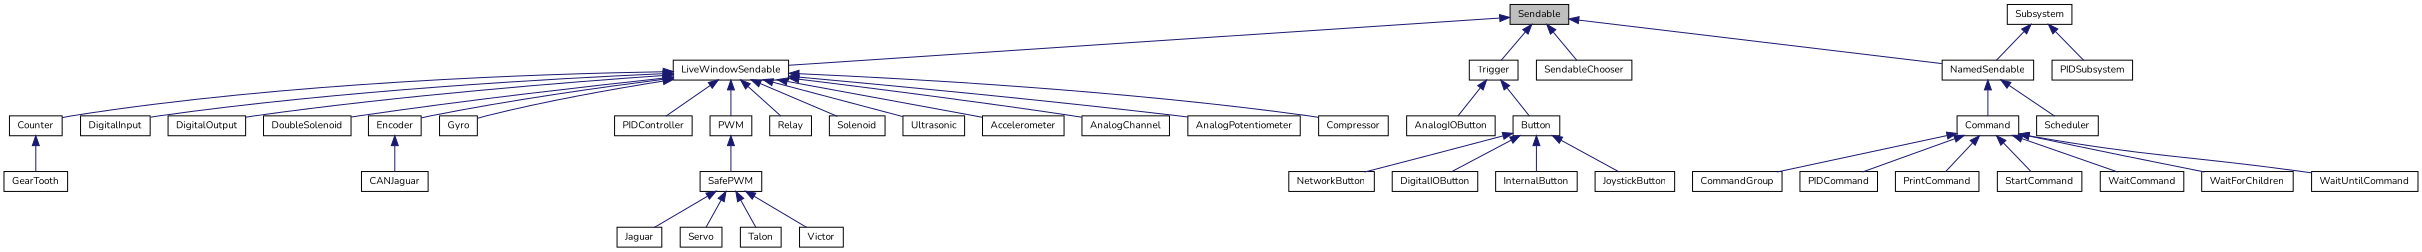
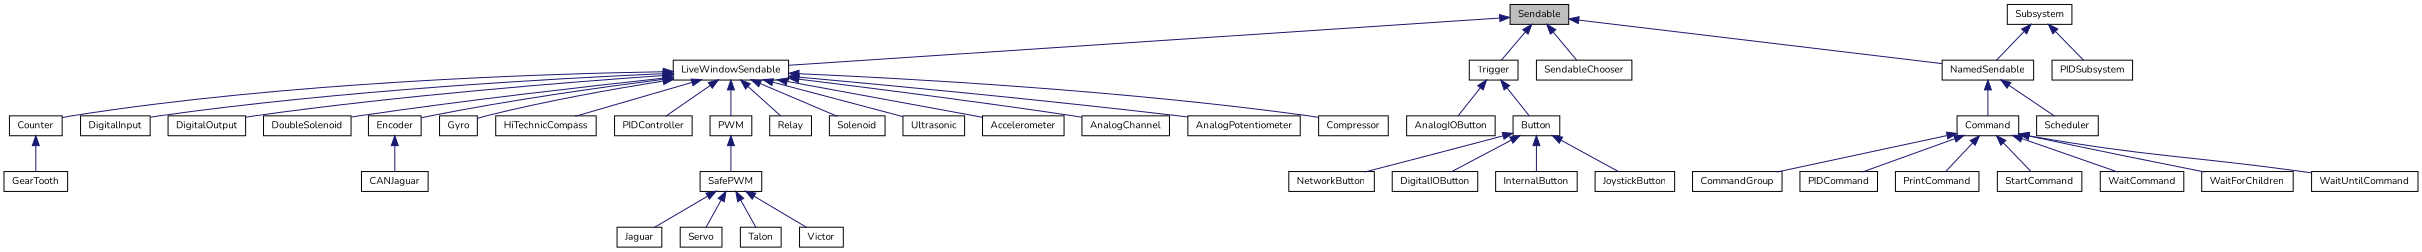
none -> (546, 126)
